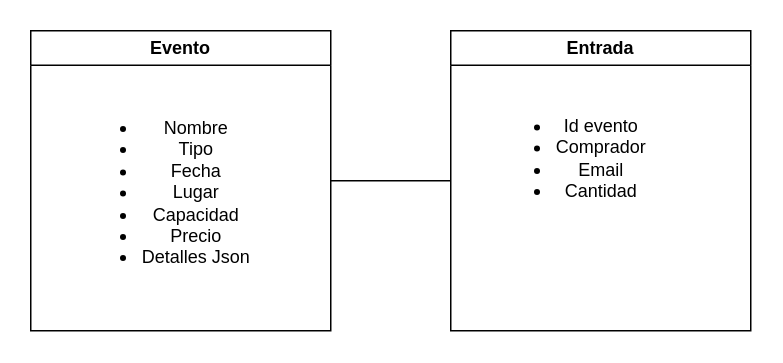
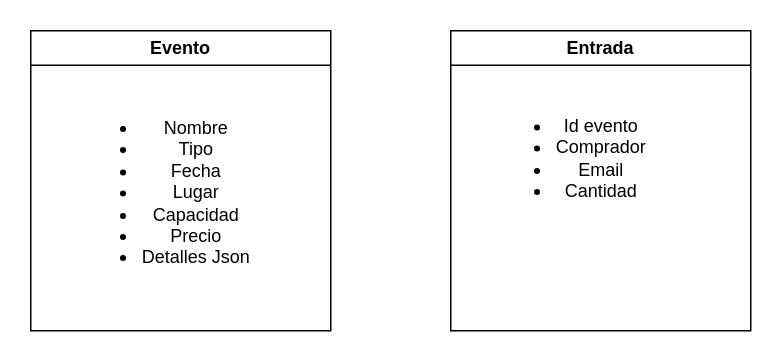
(390, 181) -> none
